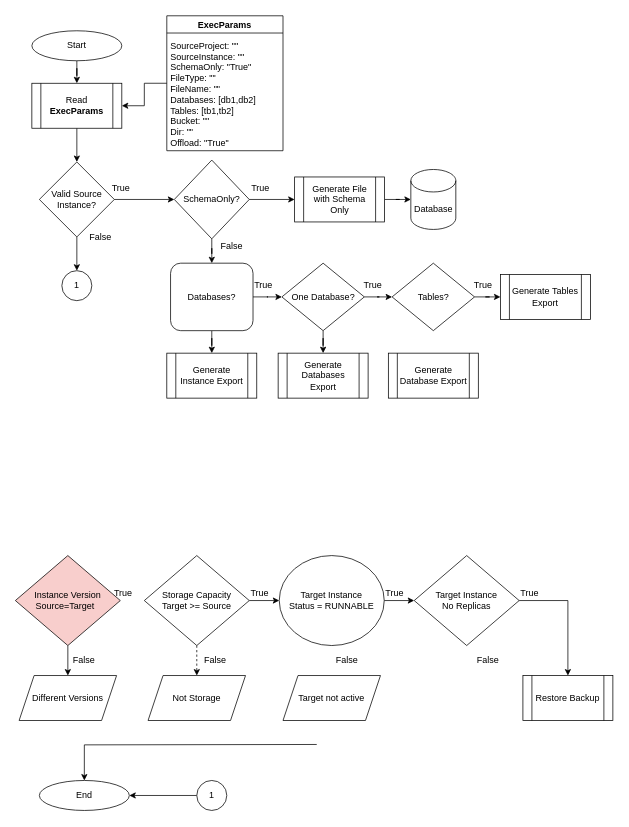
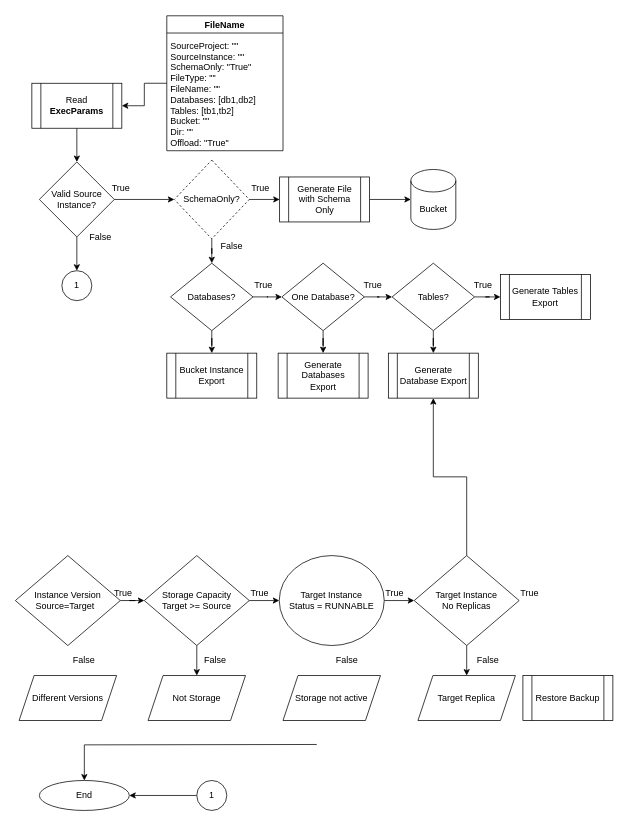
(225, 24) -> (225, 24)
(77, 45) -> none
(77, 74) -> none
(212, 199) -> (212, 199)
(340, 199) -> (325, 199)
(434, 209) -> (434, 209)
(212, 297) -> (212, 297)
none -> (434, 344)
(212, 375) -> (212, 375)
(68, 600) -> (68, 600)
none -> (135, 600)
(545, 600) -> (467, 515)
(197, 657) -> (197, 657)
none -> (467, 657)
(68, 669) -> none
(332, 698) -> (332, 698)
none -> (467, 698)
